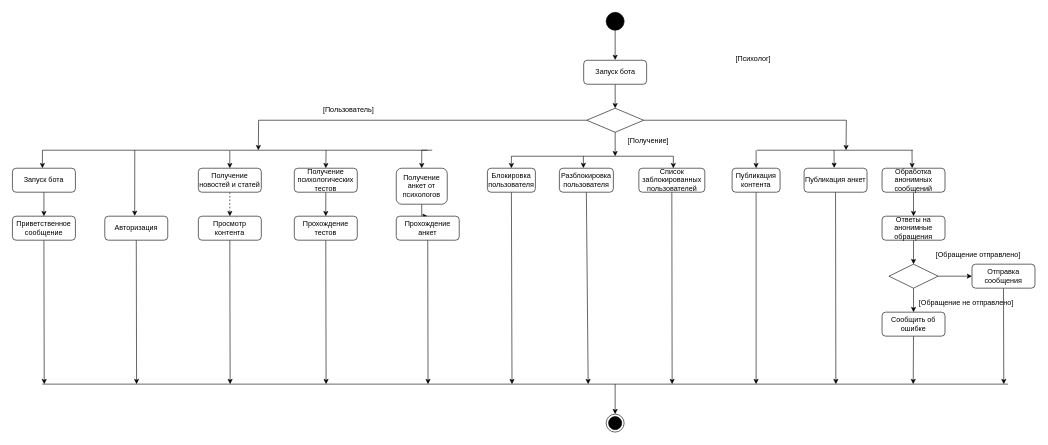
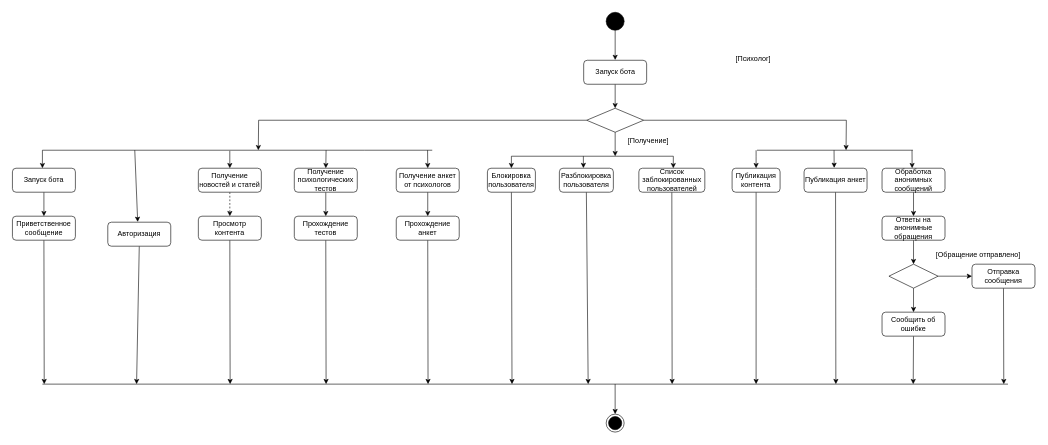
(348, 110) -> none
(422, 186) -> (428, 180)
(136, 228) -> (139, 234)
(966, 303) -> none
